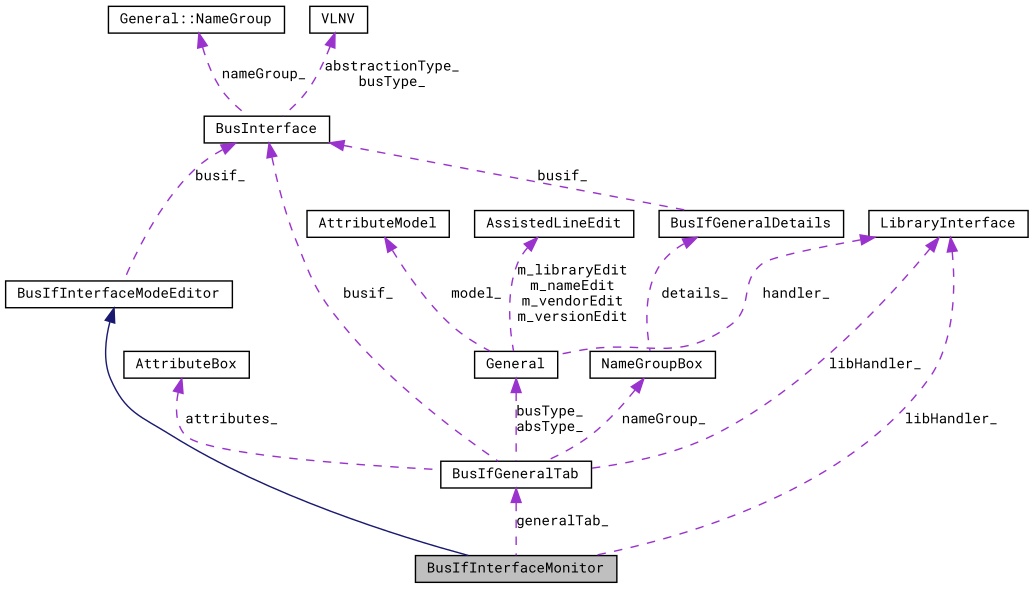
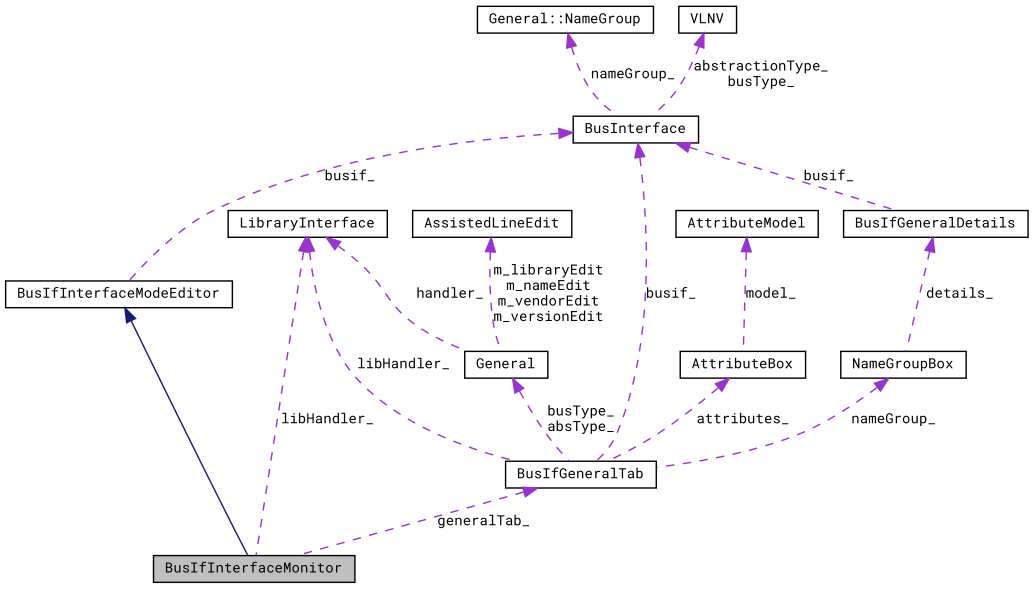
(434, 308) -> (745, 302)
